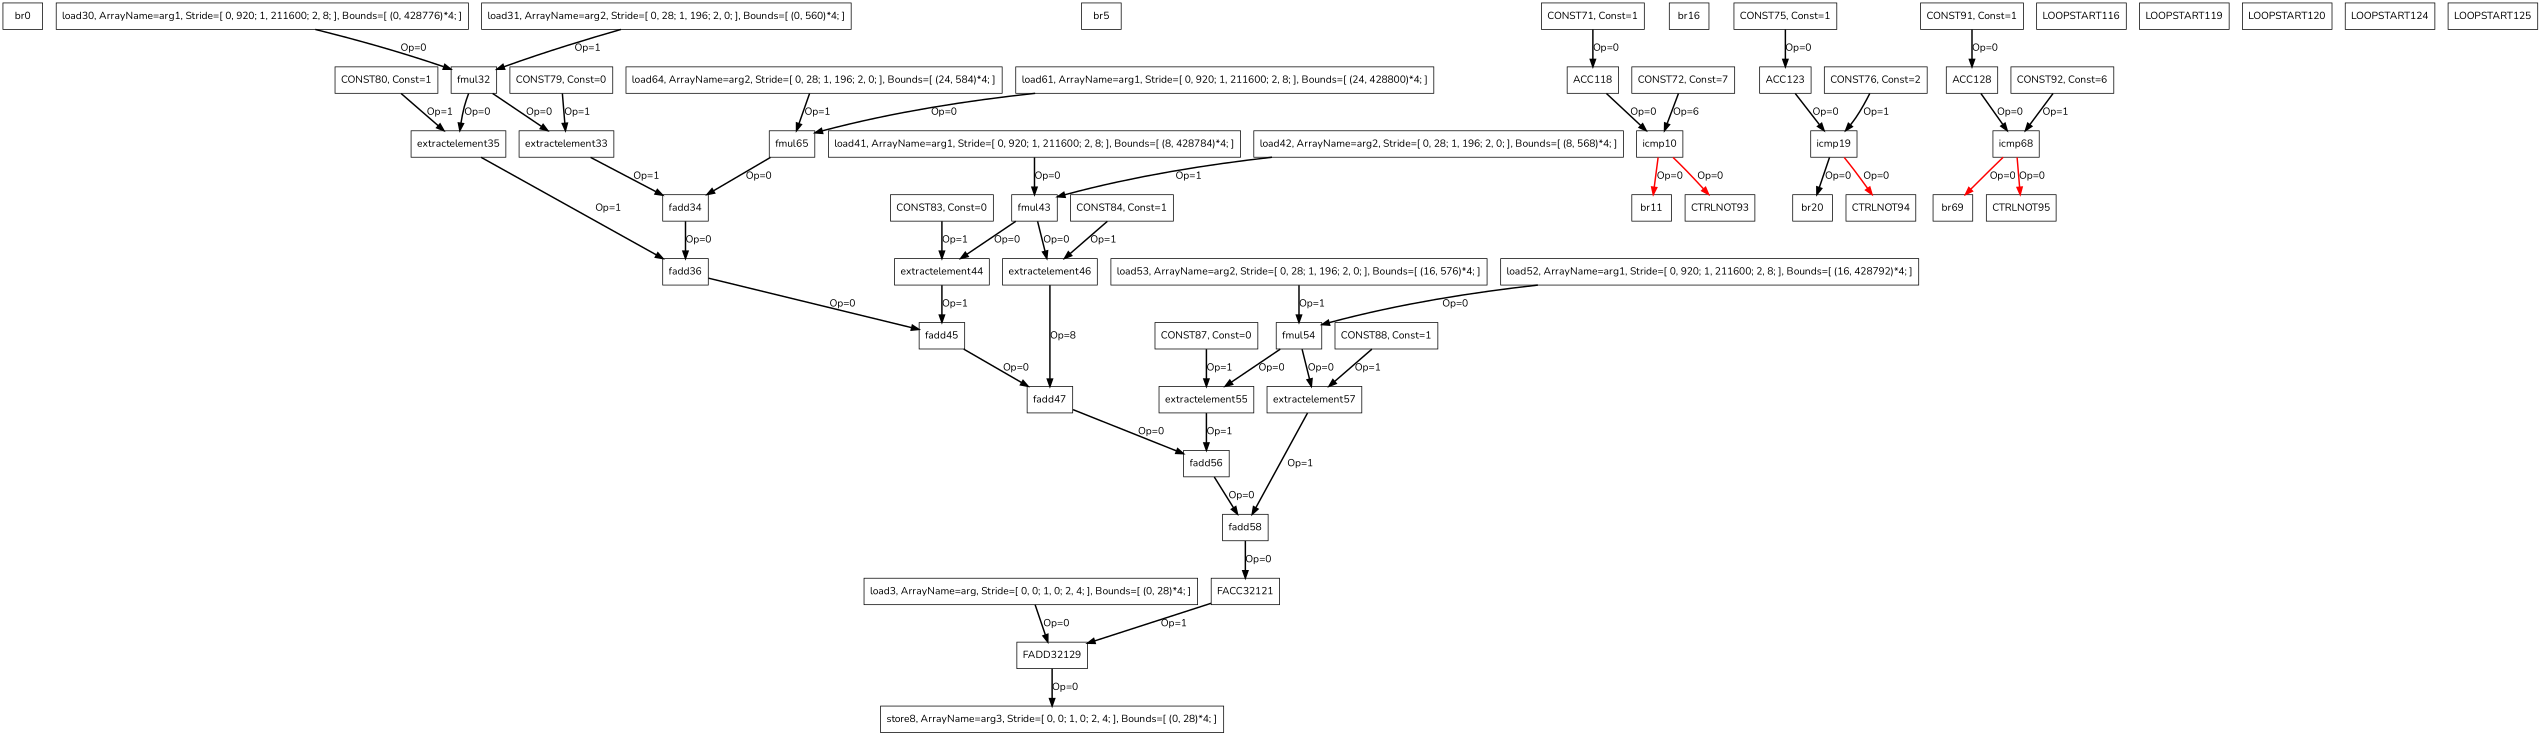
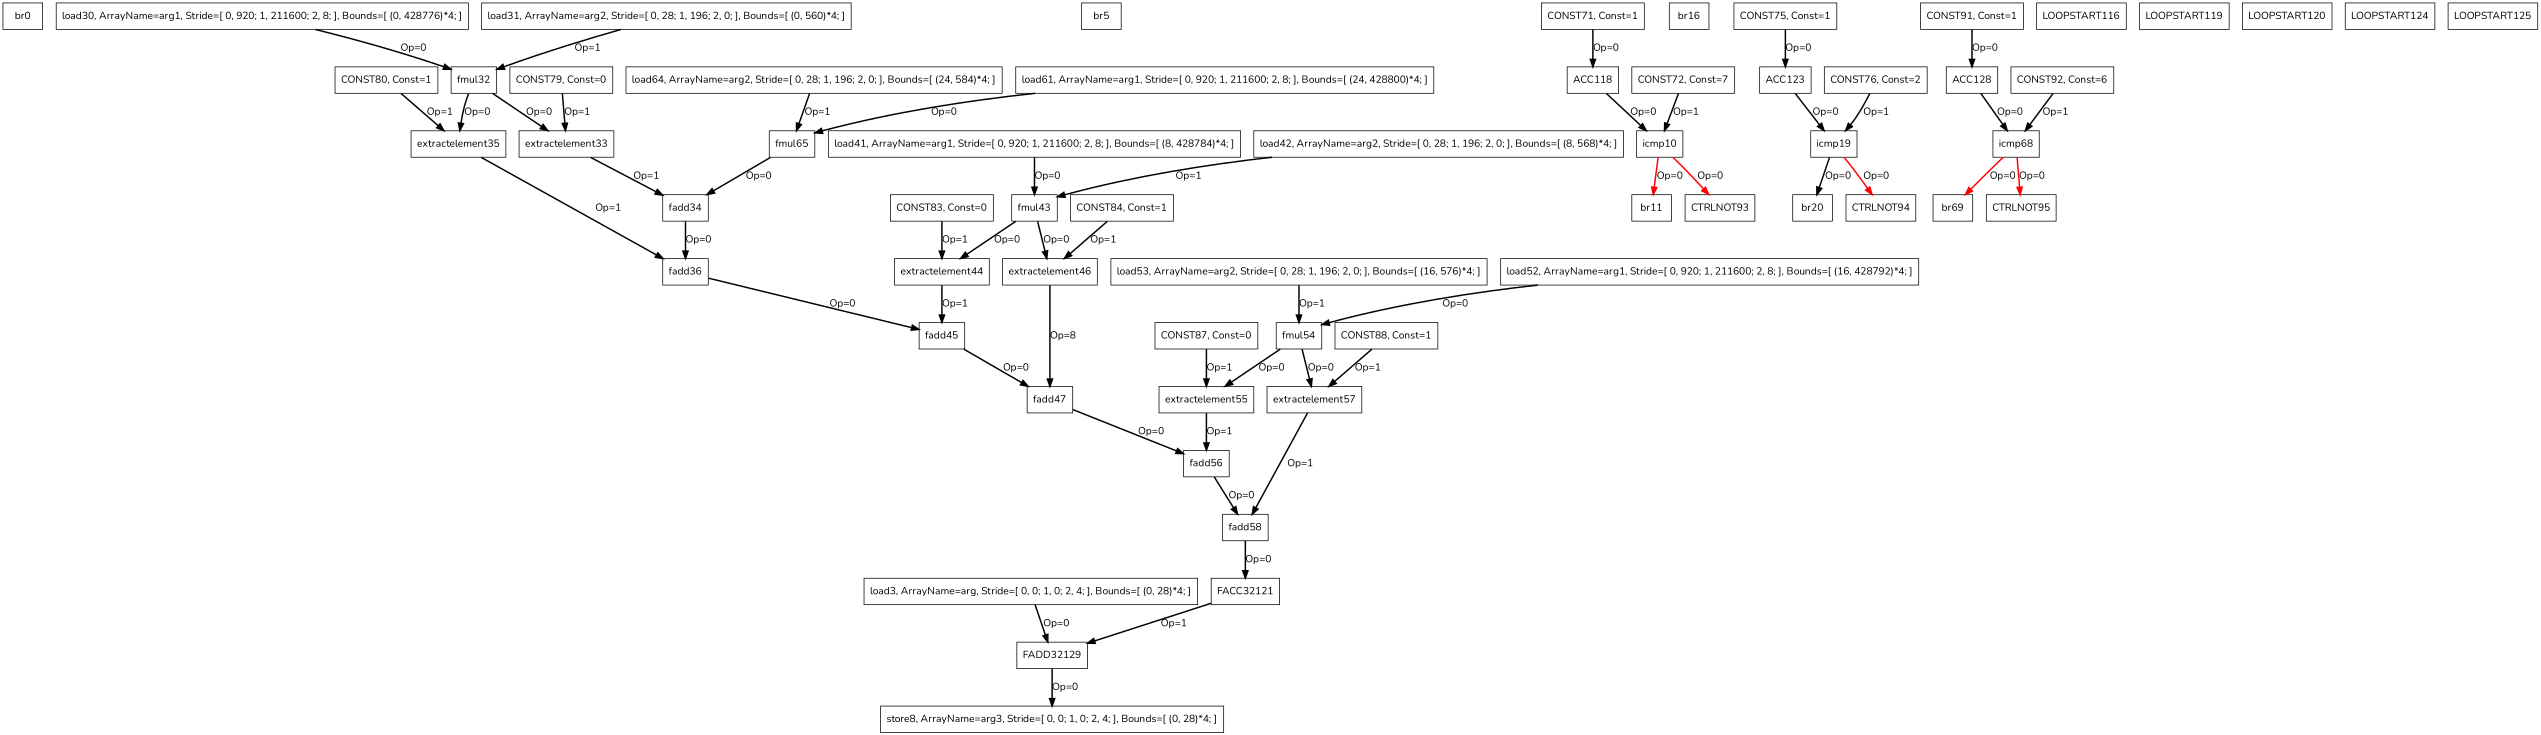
(1686, 112) -> (1686, 112)
